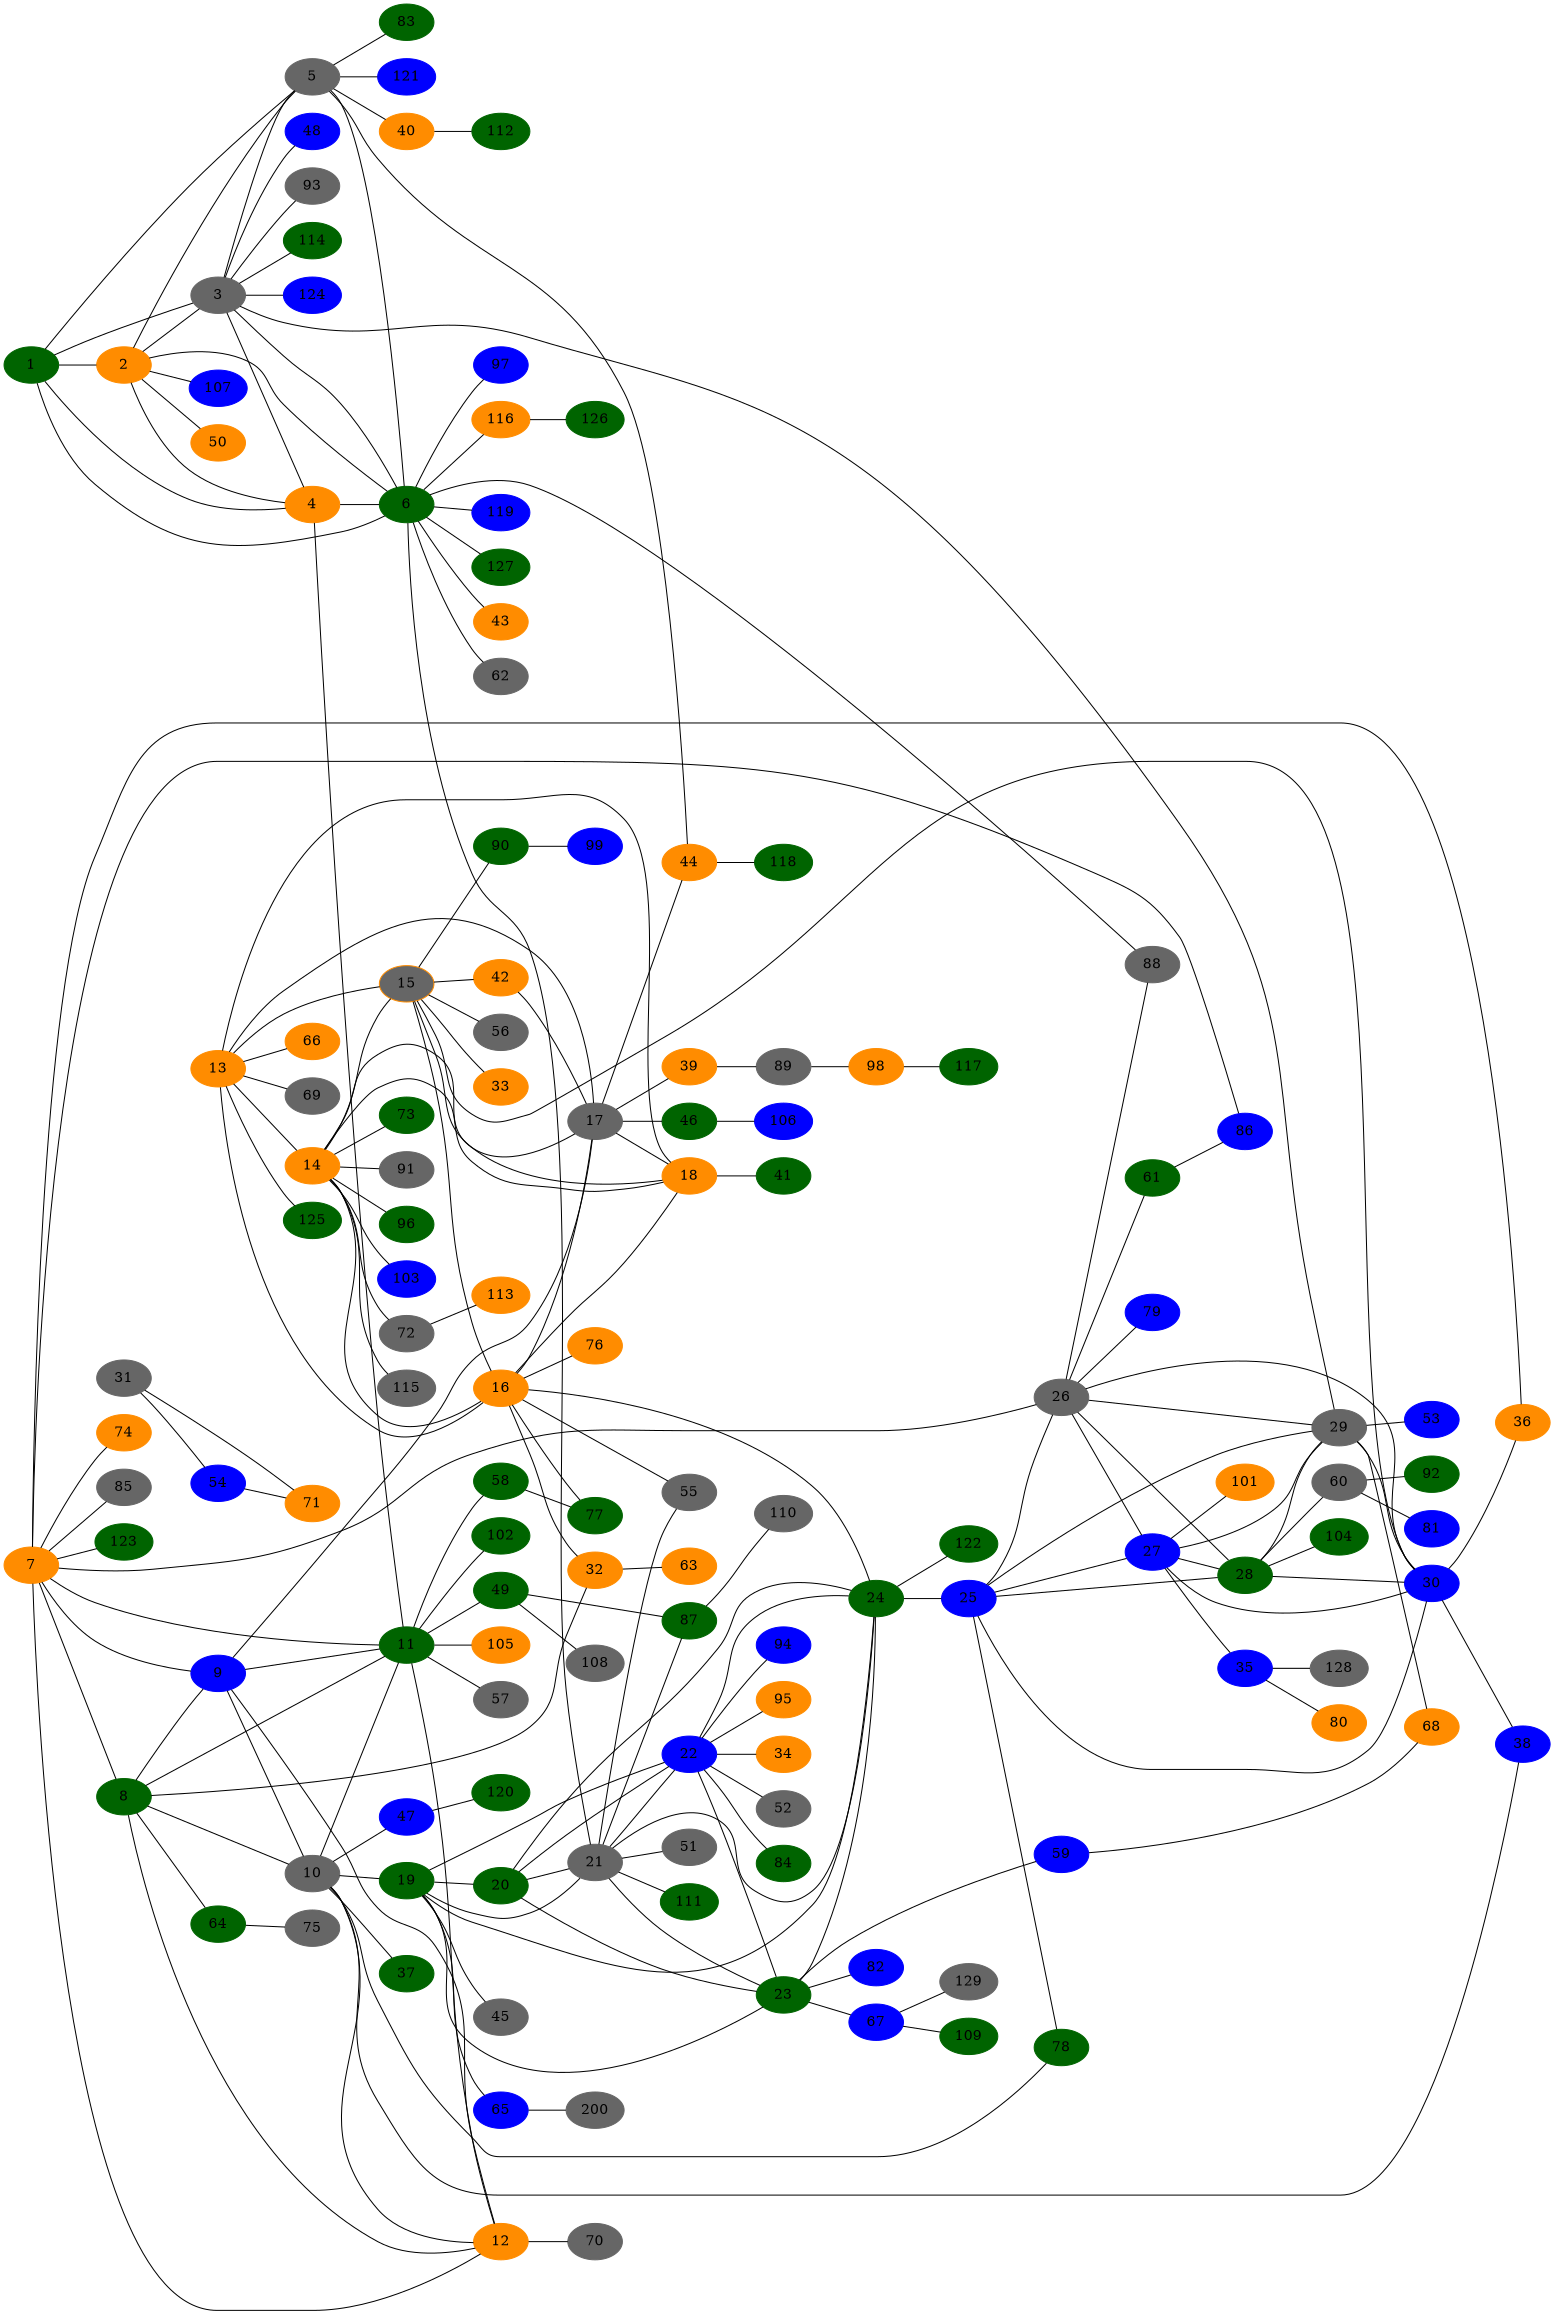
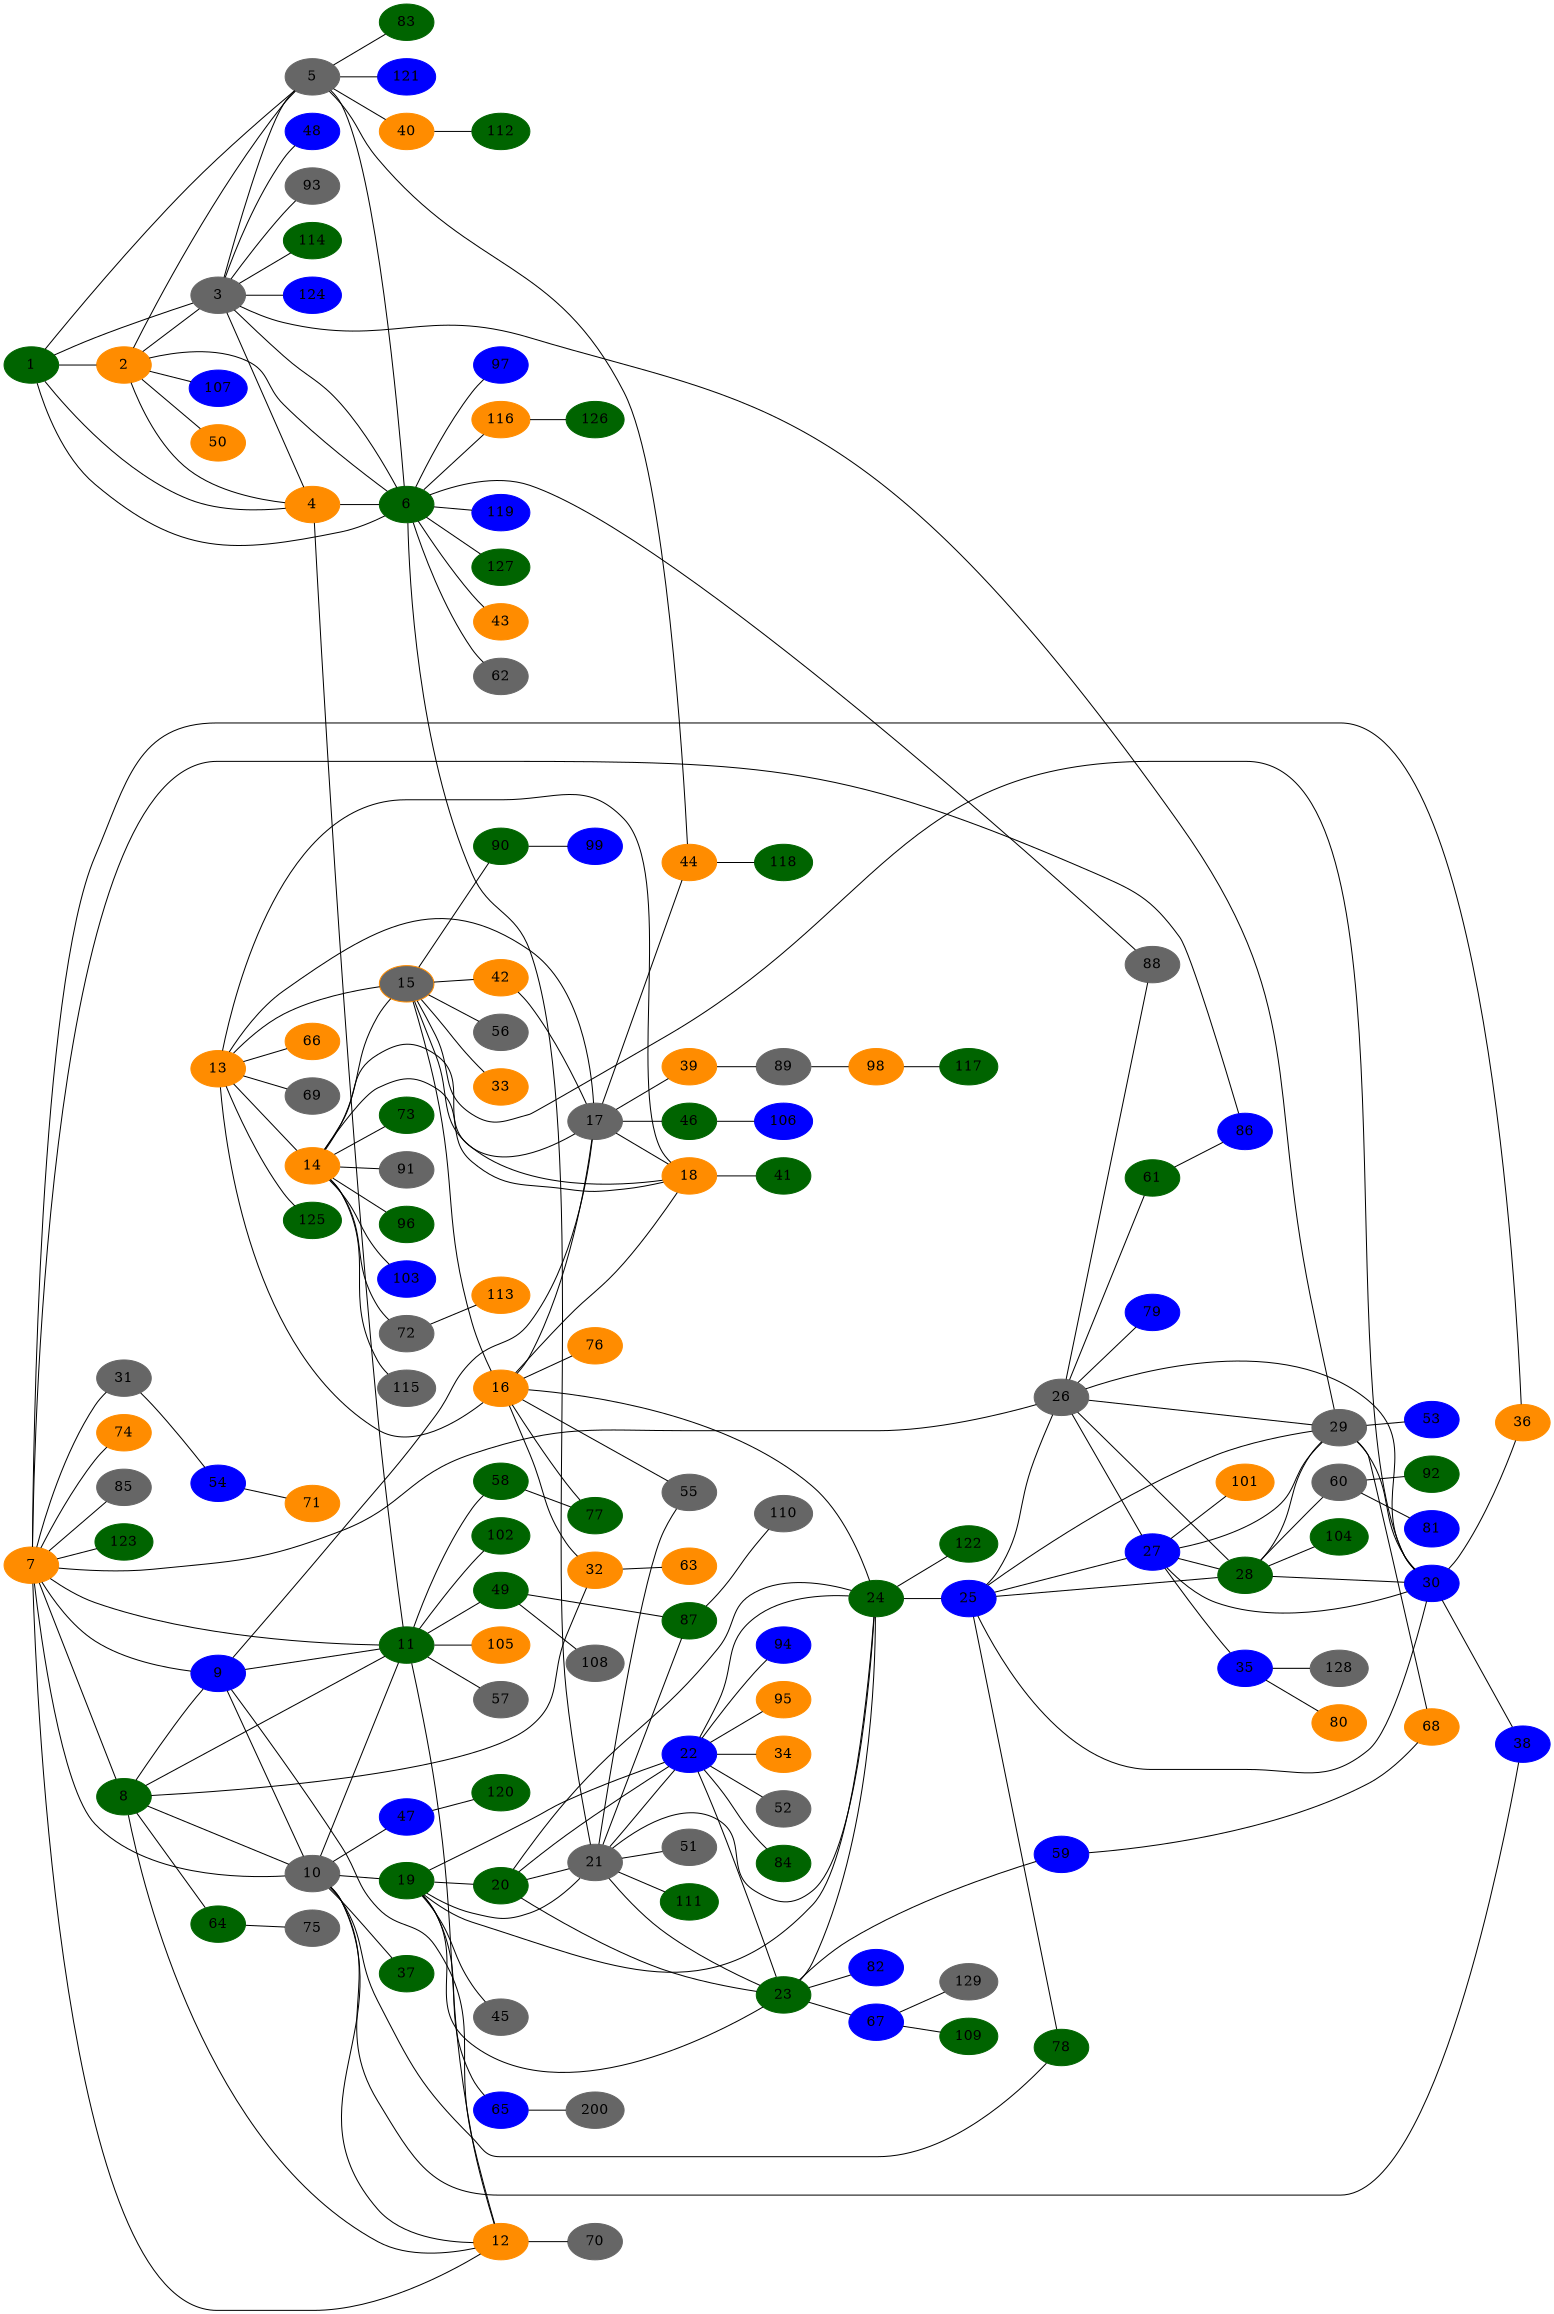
(346, 1355) -> none
(221, 1438) -> (64, 1466)
none -> (82, 1804)
